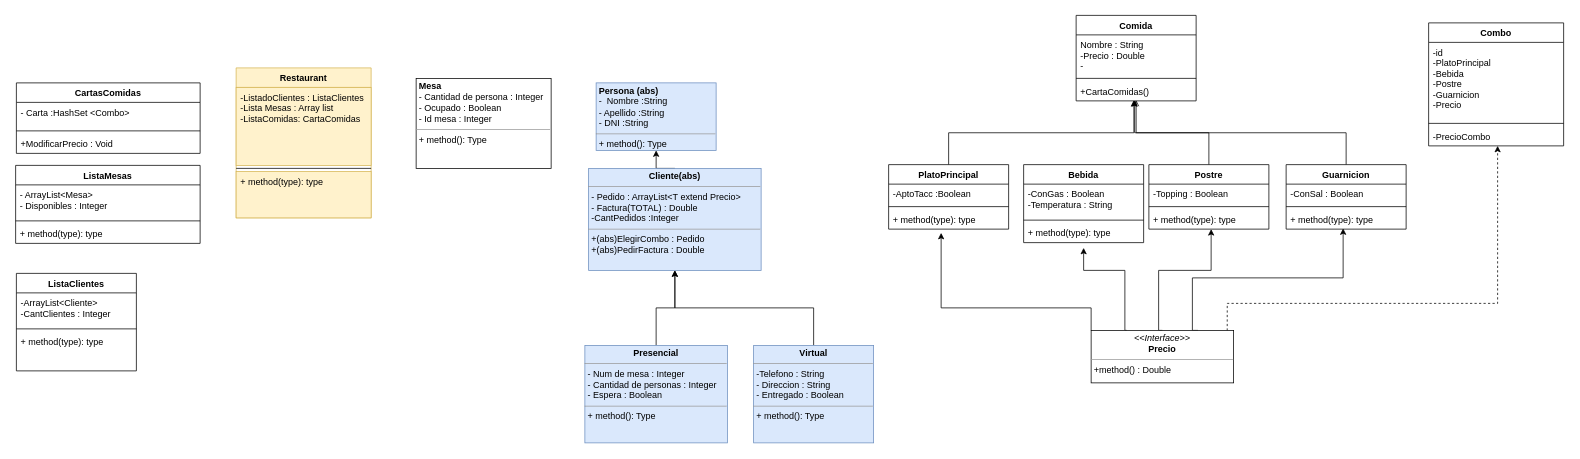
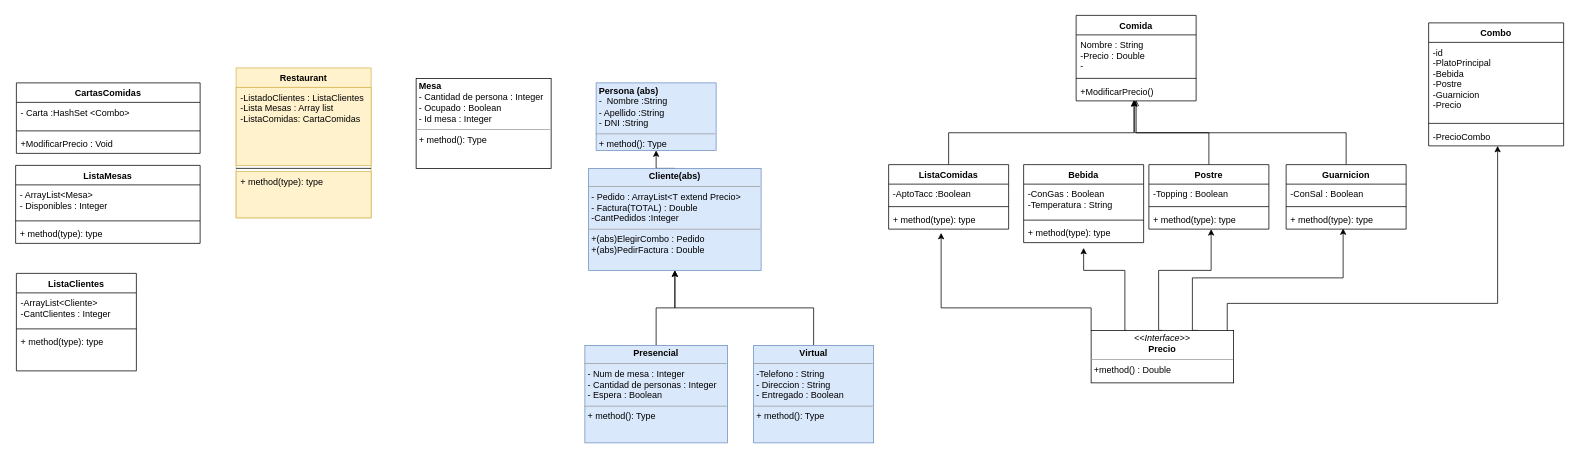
(1117, 92) -> (1122, 92)
(948, 175) -> (948, 175)
(1425, 303) -> (1425, 303)
